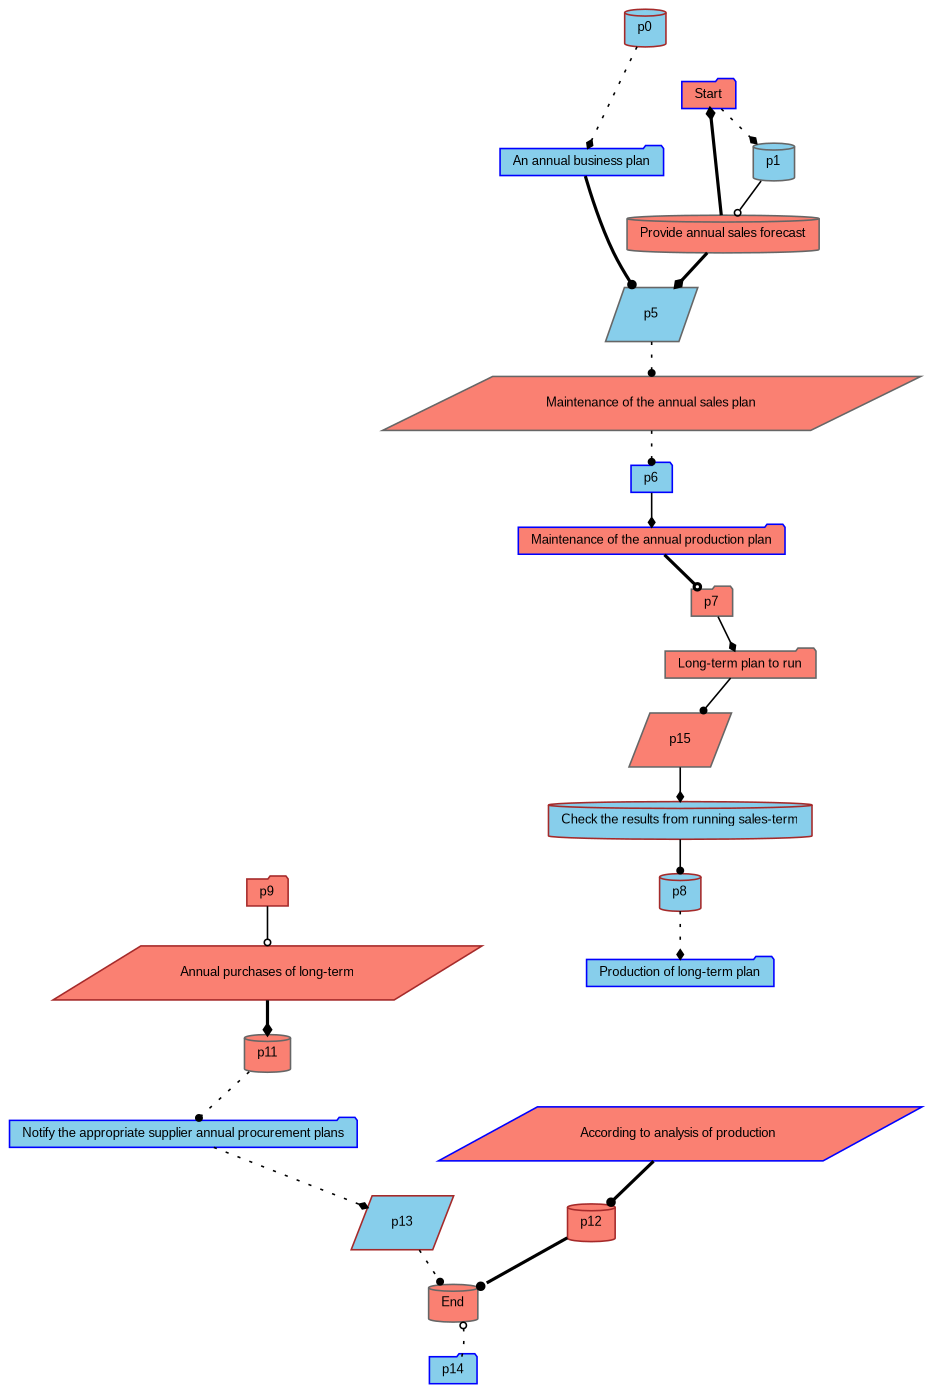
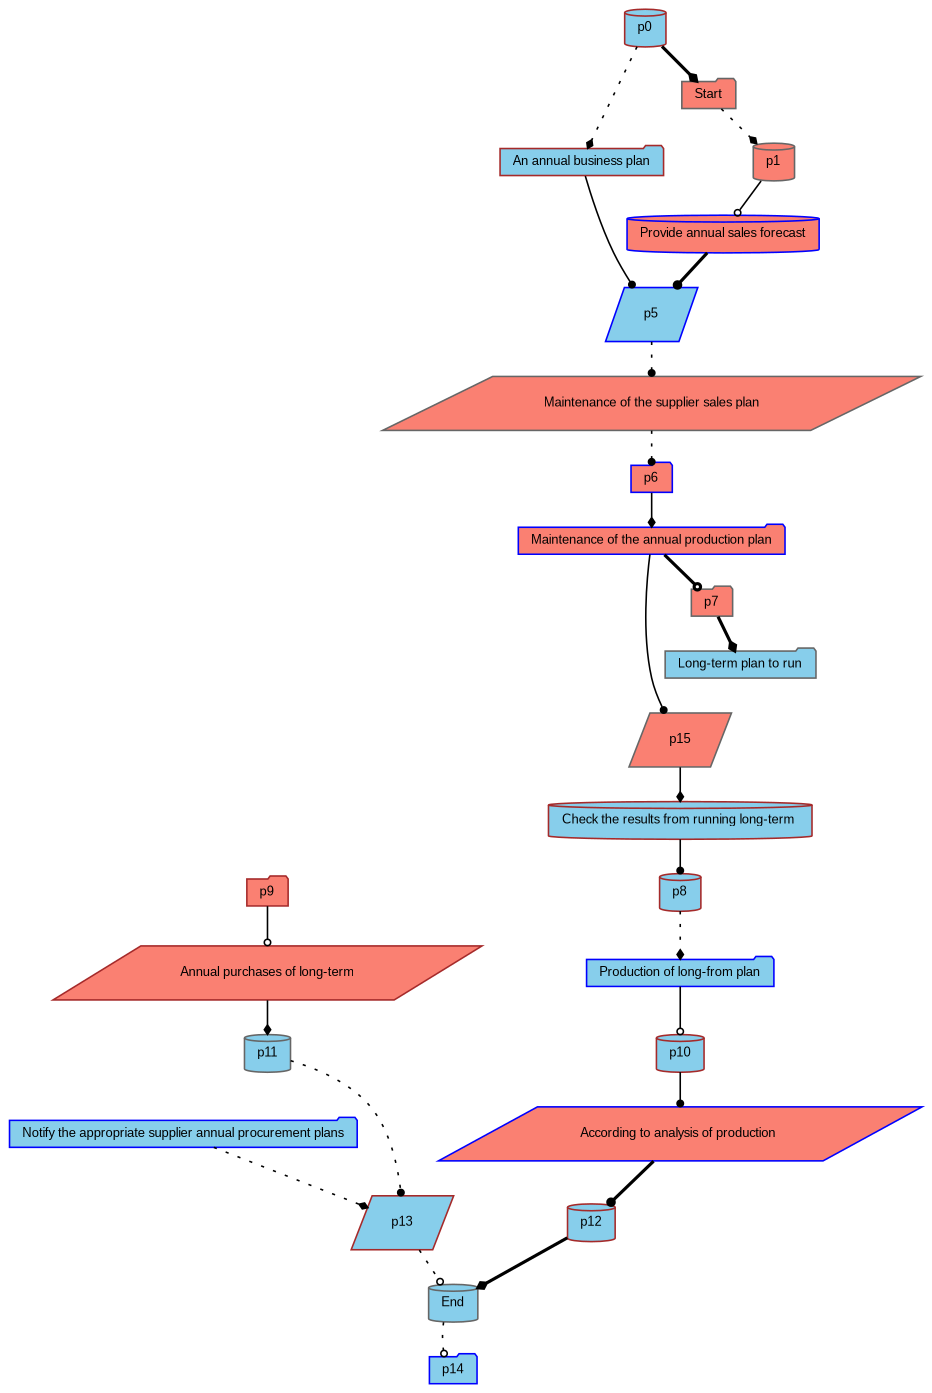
(709, 95) -> (709, 95)
(582, 162) -> (582, 162)
(774, 162) -> (774, 162)
(716, 167) -> (676, 60)
(604, 231) -> (604, 231)
(723, 234) -> (723, 234)
(694, 268) -> (694, 268)
(652, 315) -> (652, 315)
(652, 403) -> (652, 403)
(652, 479) -> (652, 479)
(724, 629) -> (724, 629)
(741, 665) -> (741, 665)
(718, 693) -> (646, 632)
(680, 820) -> (680, 820)
(680, 973) -> (680, 973)
(267, 1013) -> (267, 1013)
(267, 1053) -> (267, 1053)
none -> (680, 1053)
(225, 1094) -> (369, 1105)
(591, 1223) -> (591, 1223)
(527, 1260) -> (527, 1260)
(429, 1264) -> (429, 1264)
(453, 1303) -> (453, 1303)
(464, 1343) -> (443, 1336)
